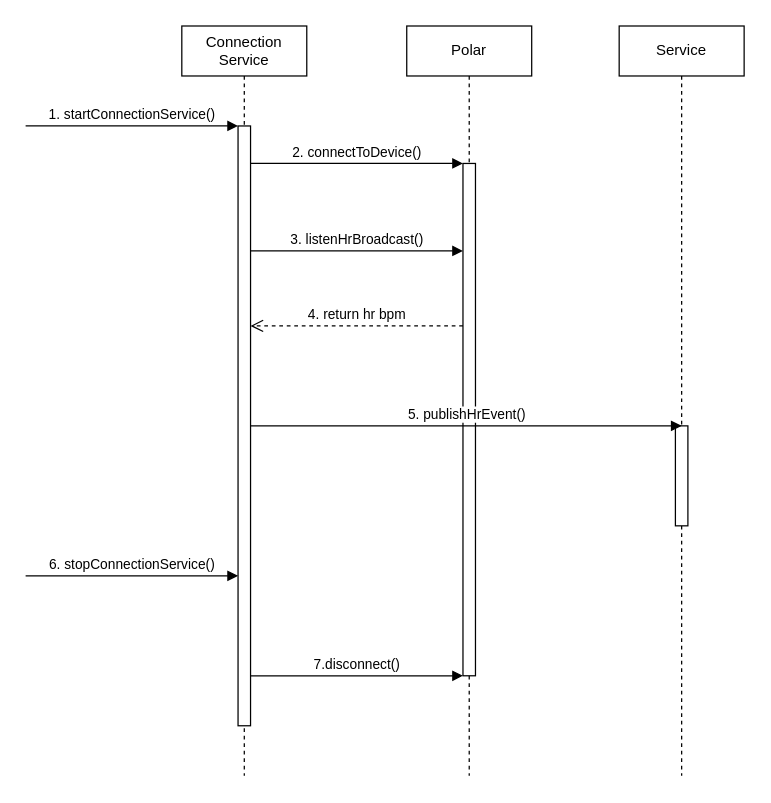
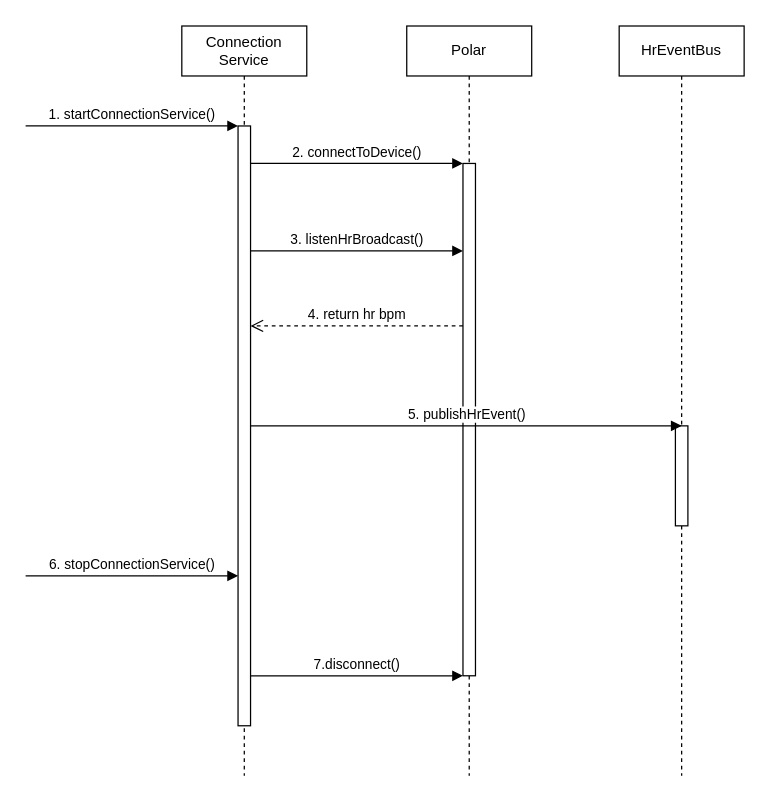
(682, 51) -> (682, 51)
